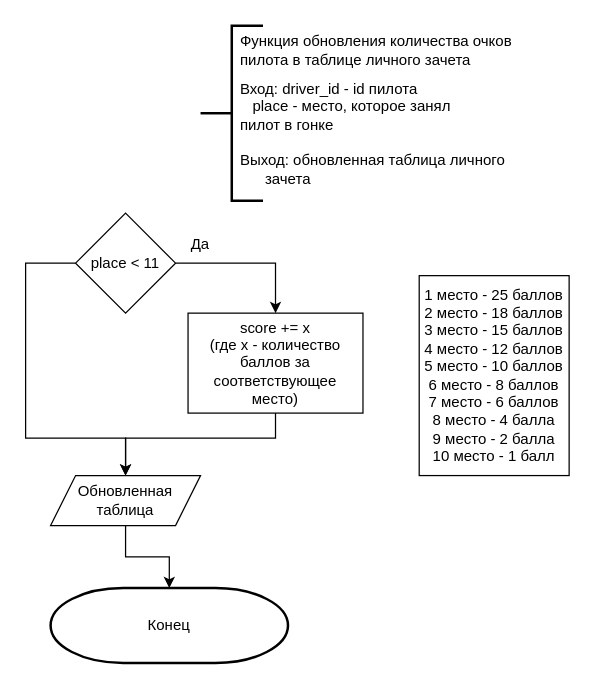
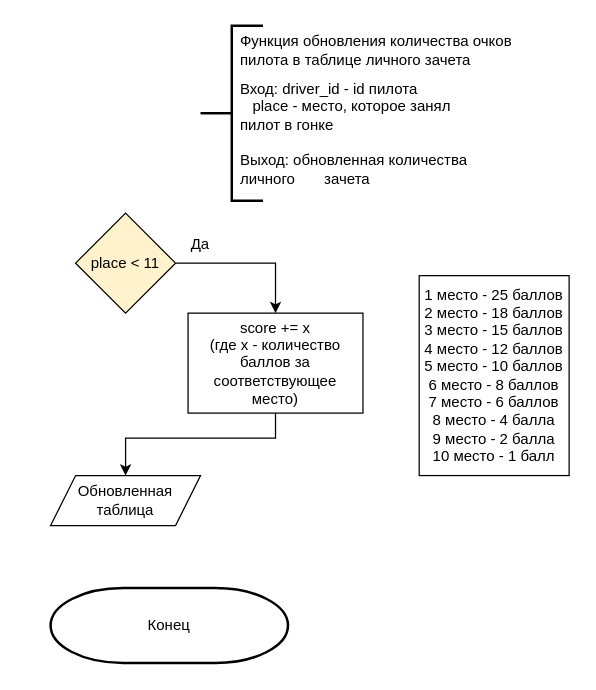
(377, 169) -> (377, 169)
(126, 263) -> (126, 263)
(26, 374) -> none
(143, 557) -> none
